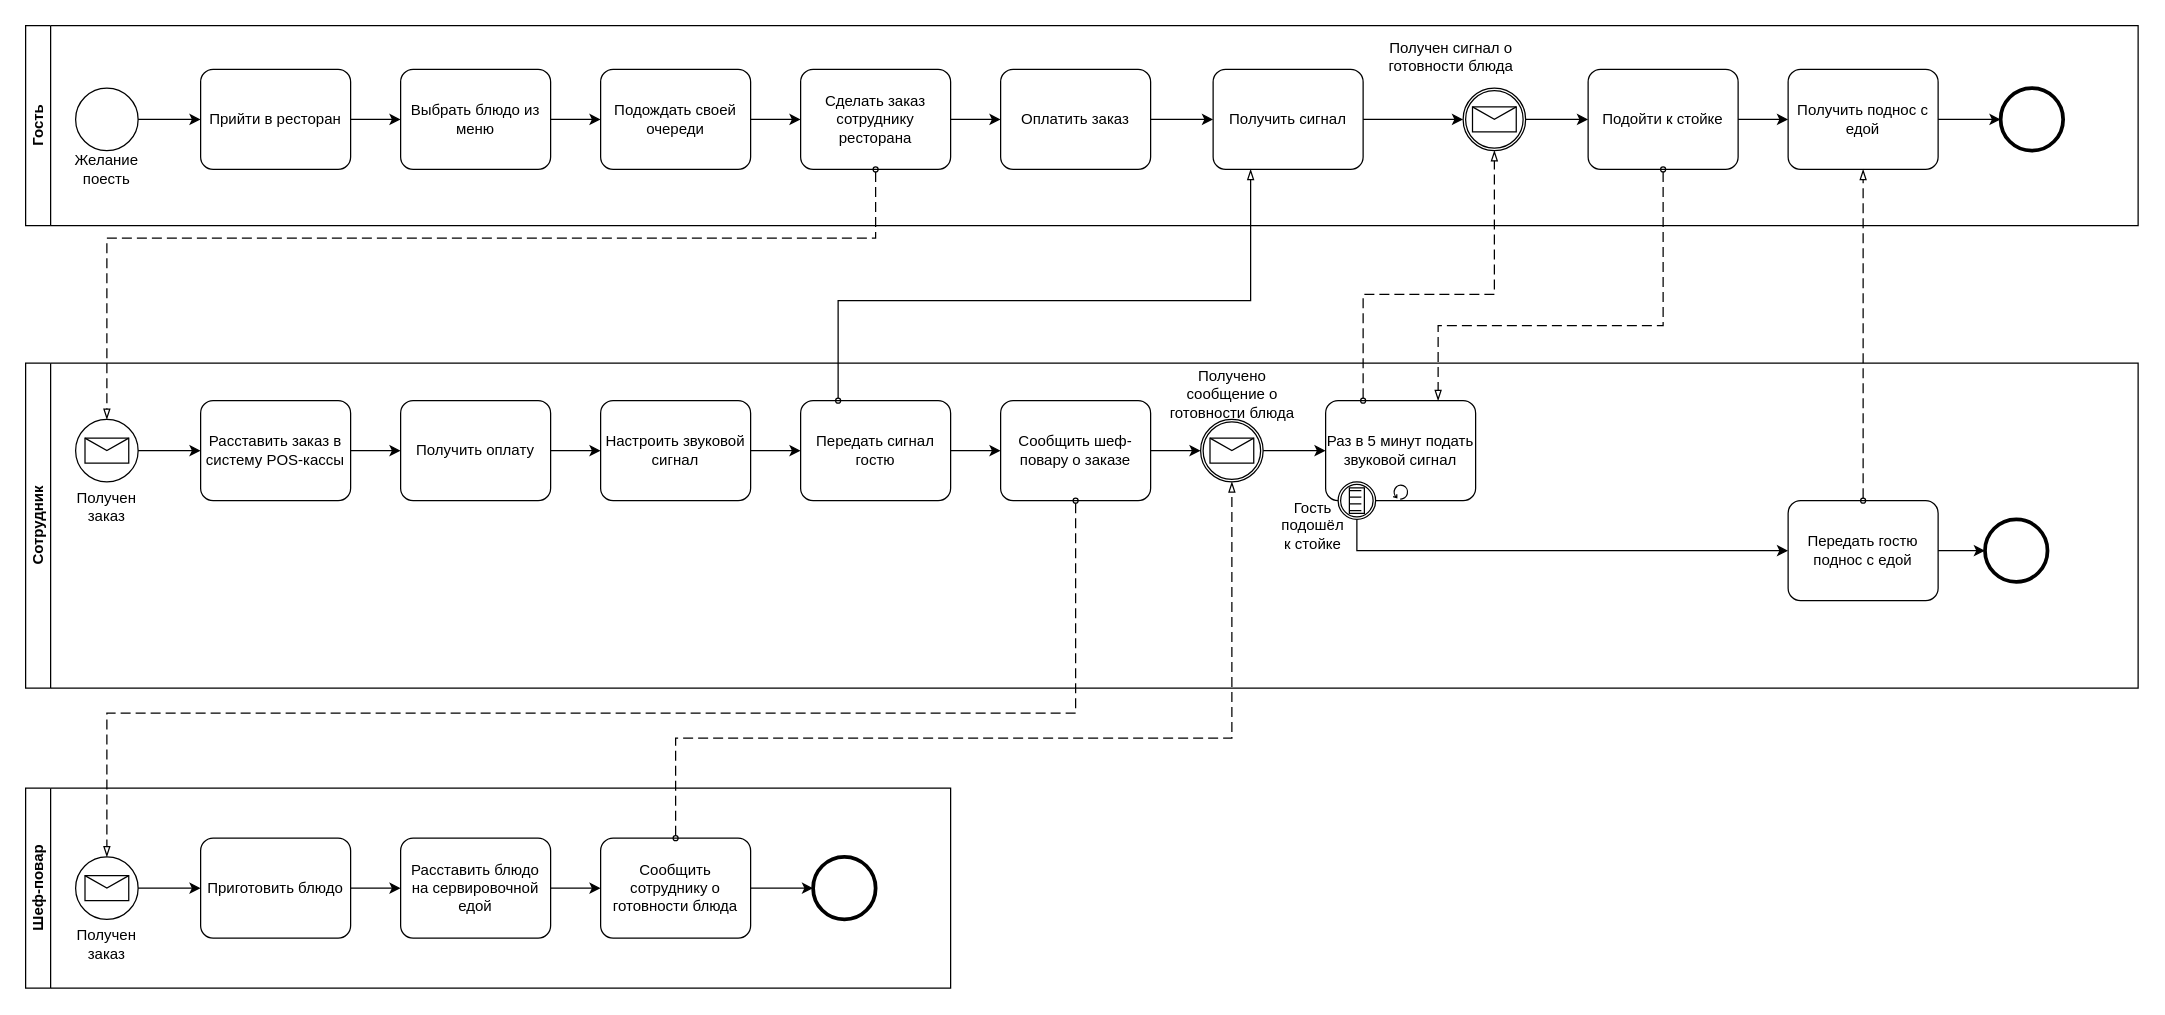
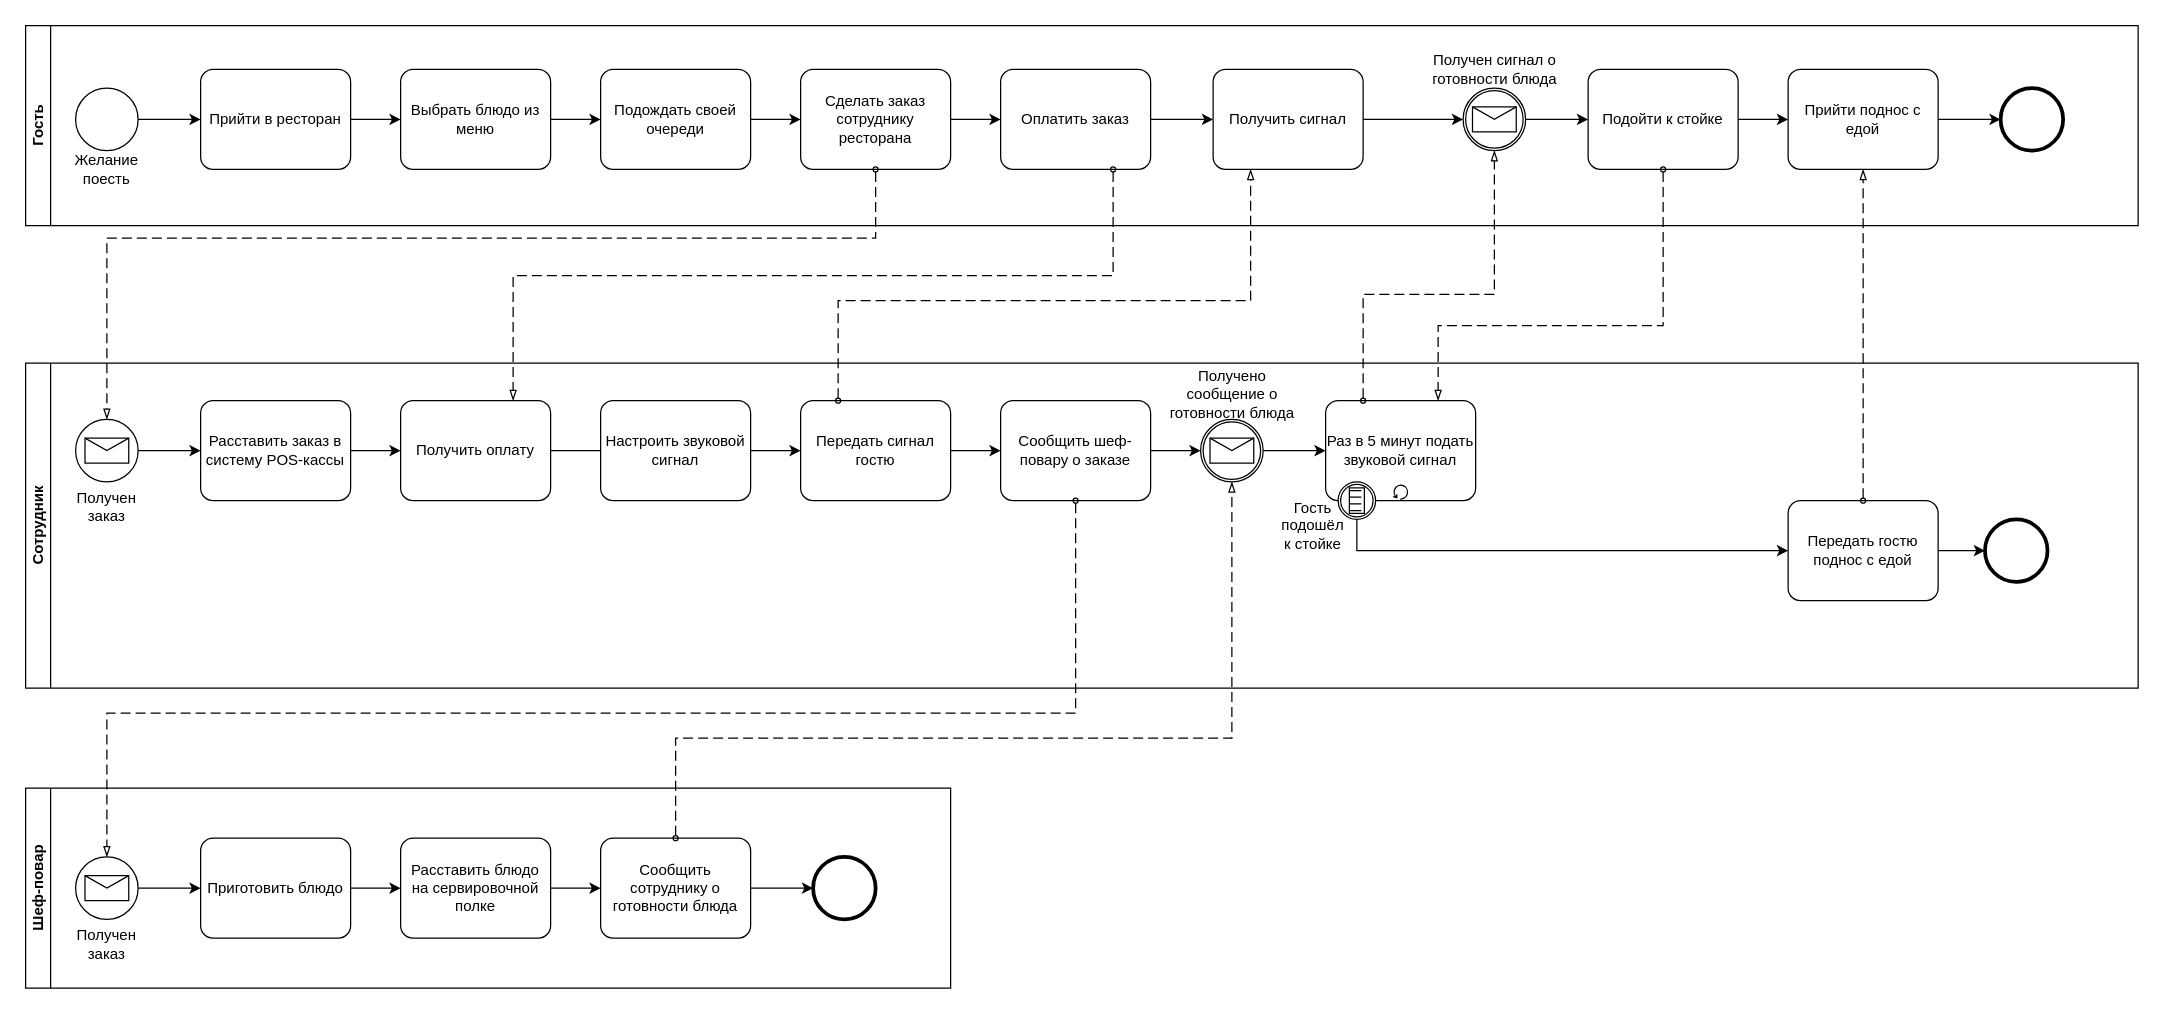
(1451, 57) -> (1494, 69)
(1863, 119) -> (1863, 119)
none -> (808, 276)
(1037, 301) -> (1037, 301)
(591, 451) -> (594, 451)
(476, 888) -> (476, 888)
